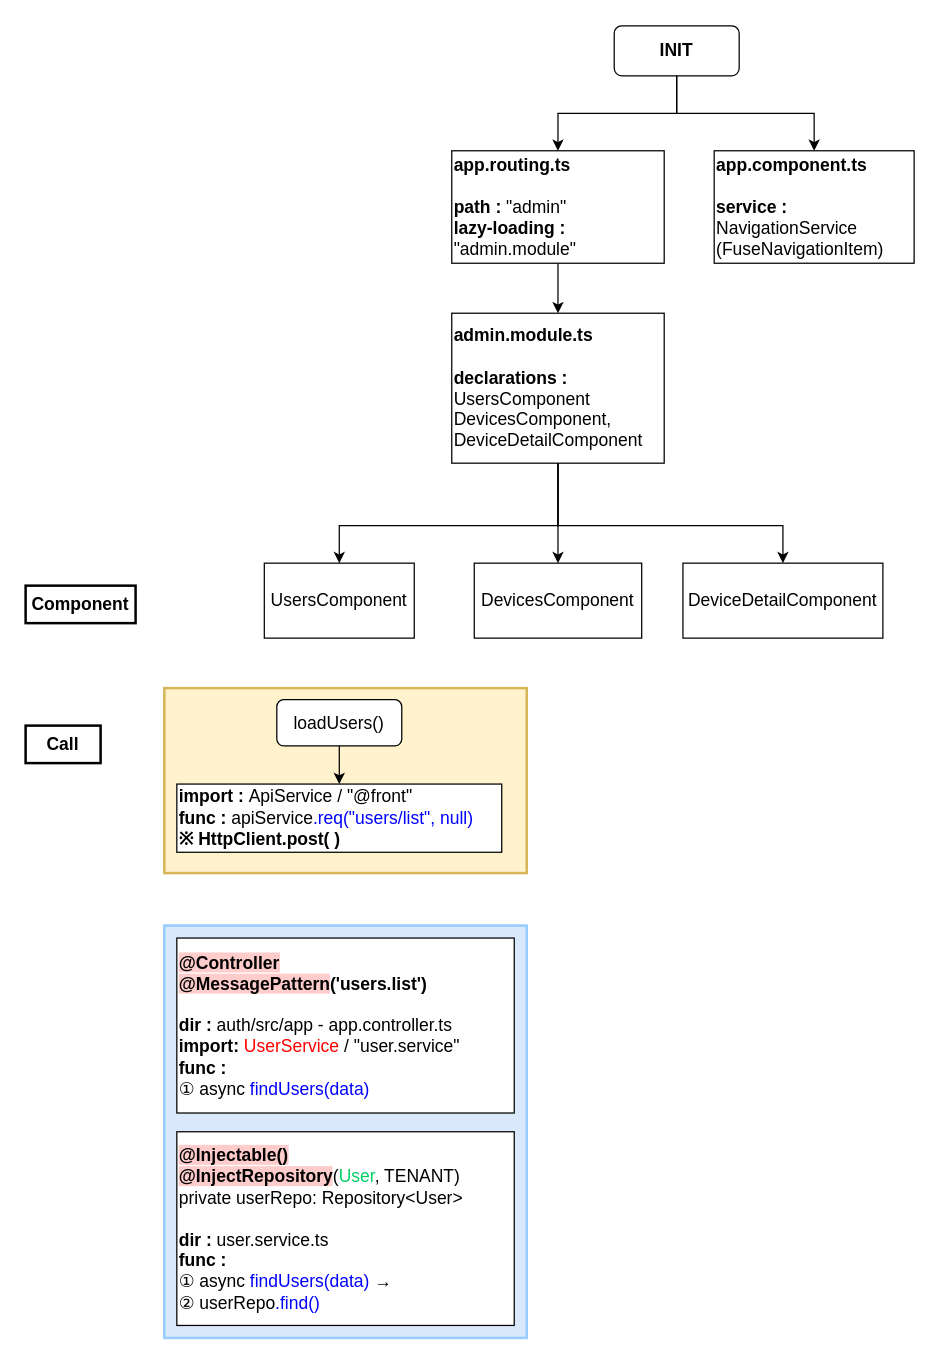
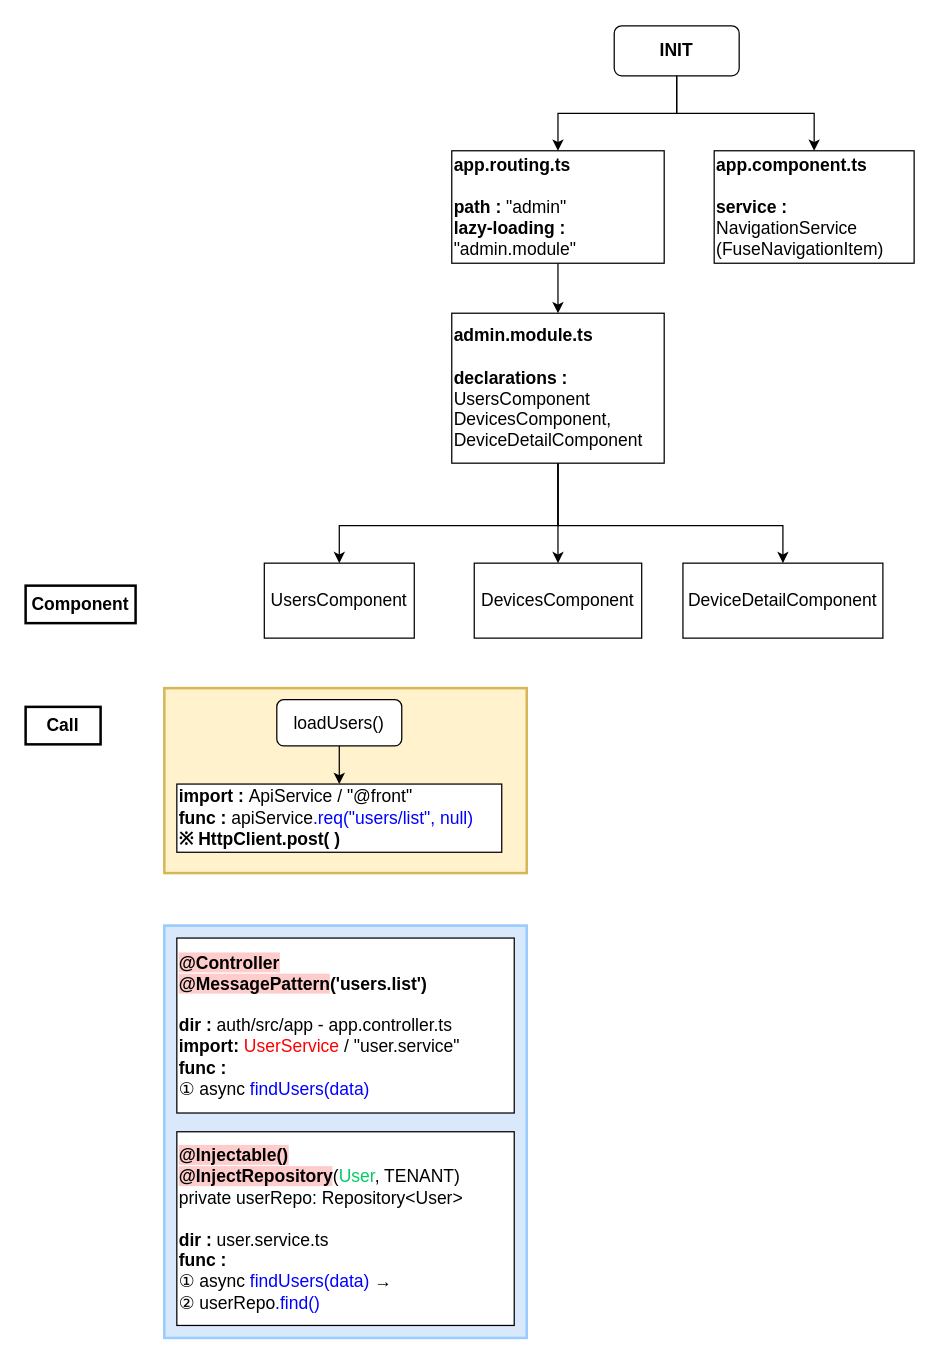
(63, 744) -> (63, 726)
